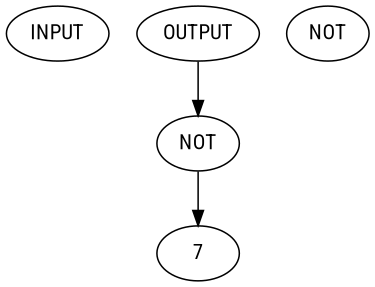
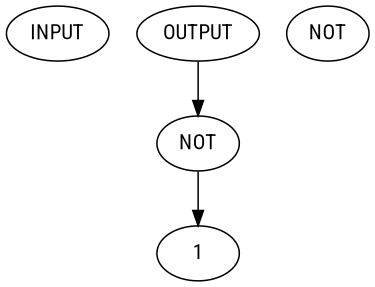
(198, 253) -> (198, 253)
